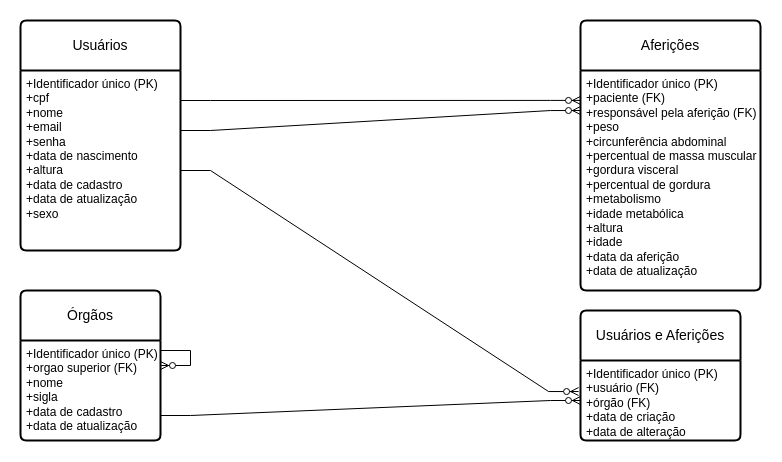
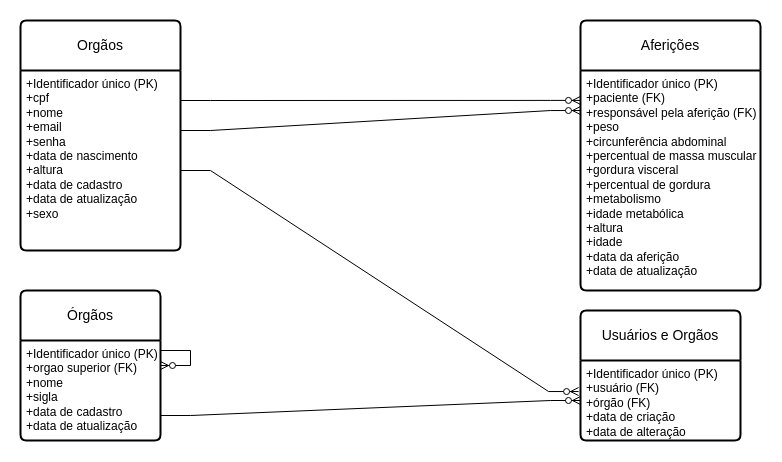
(101, 46) -> (101, 46)
(661, 336) -> (661, 336)
